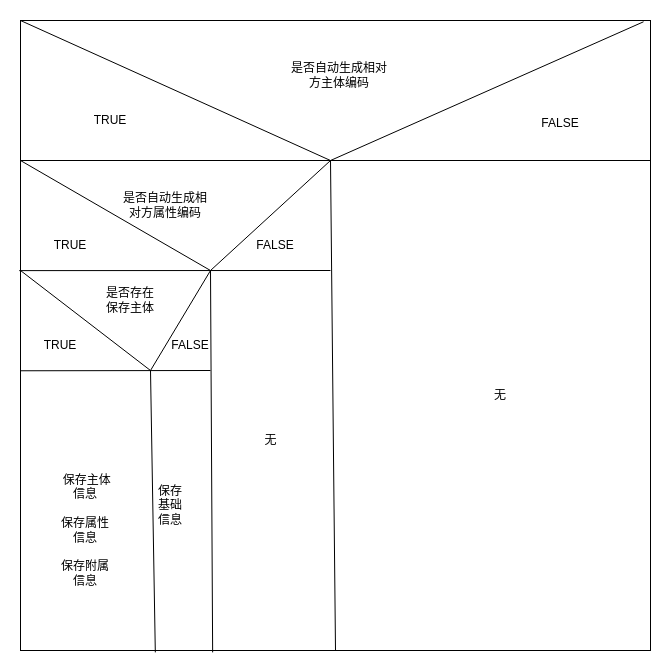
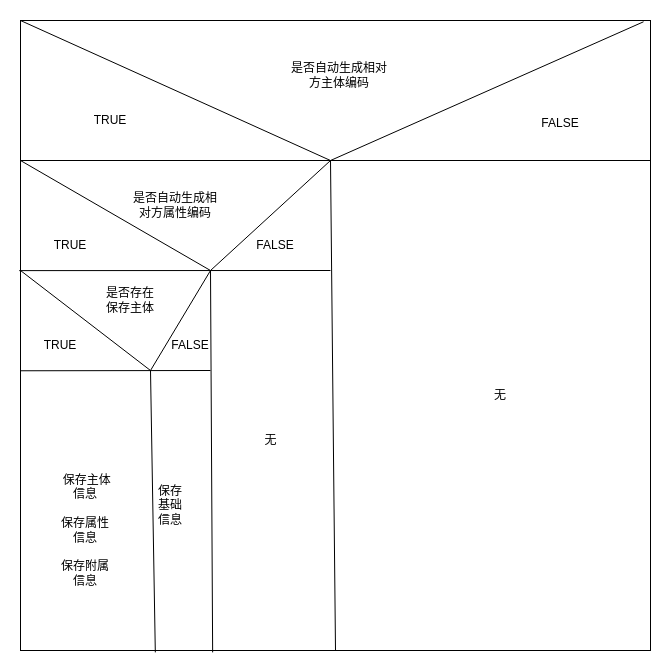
(166, 206) -> (176, 206)
